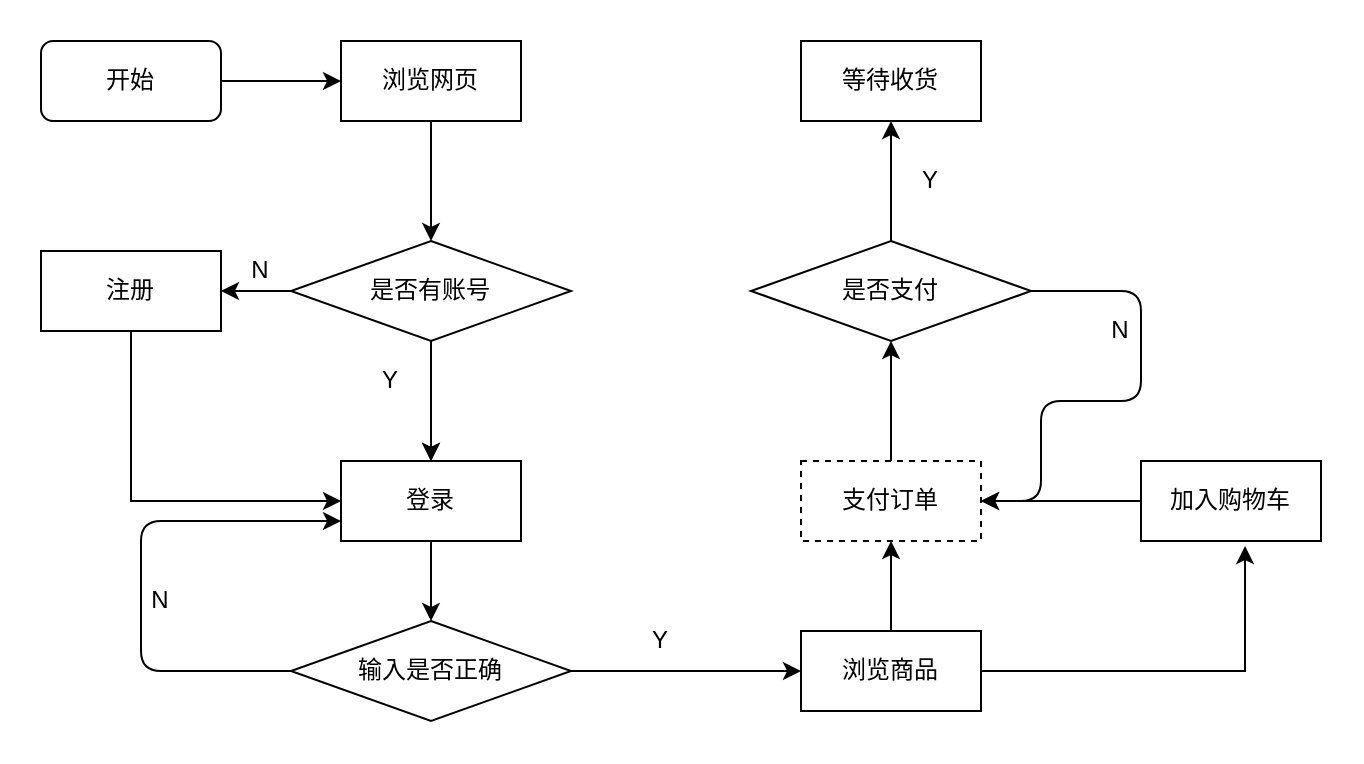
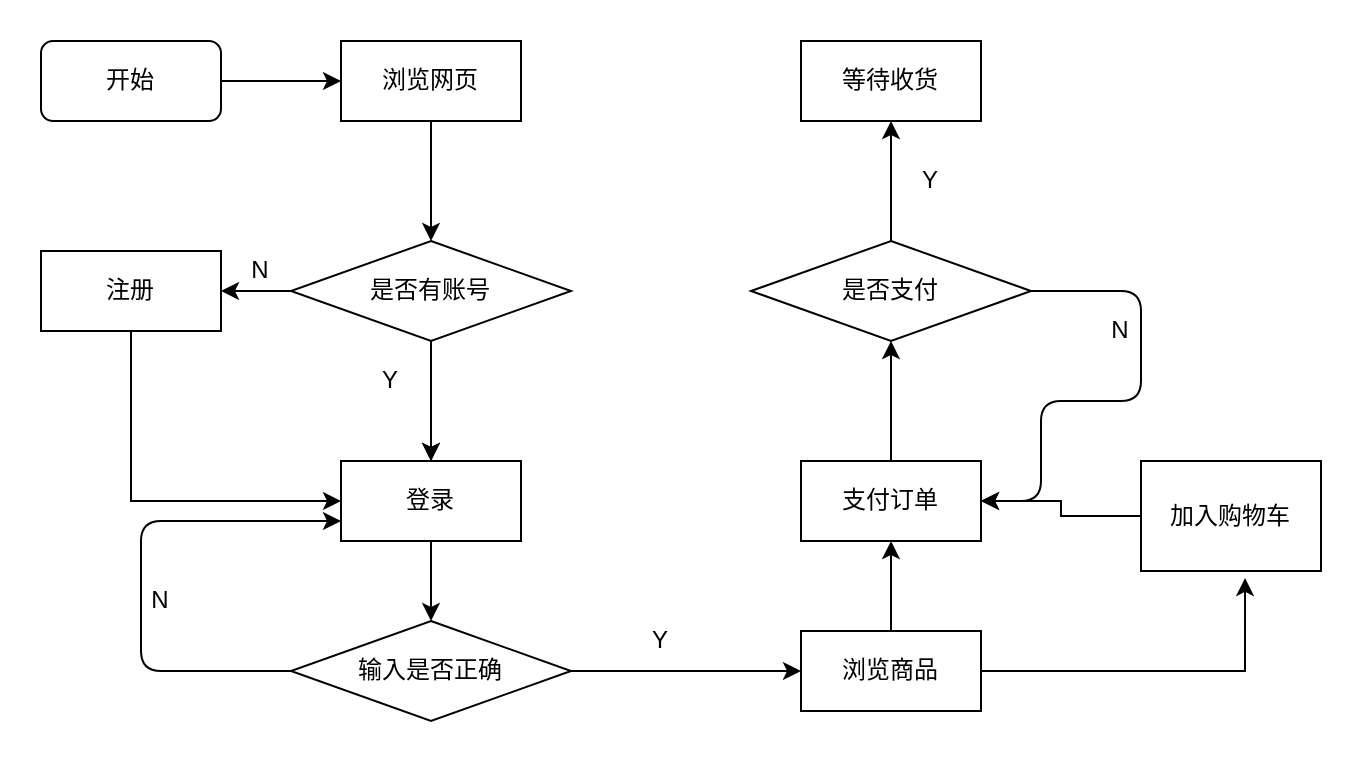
(891, 501) -> (891, 501)
(1231, 501) -> (1231, 516)
